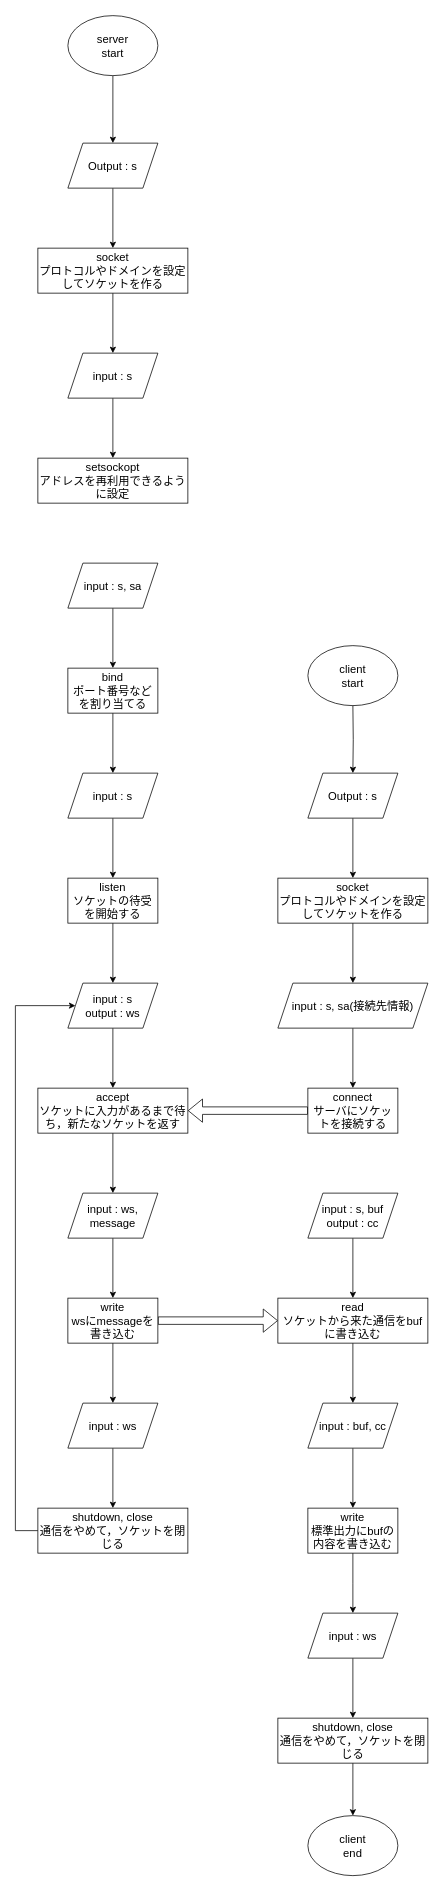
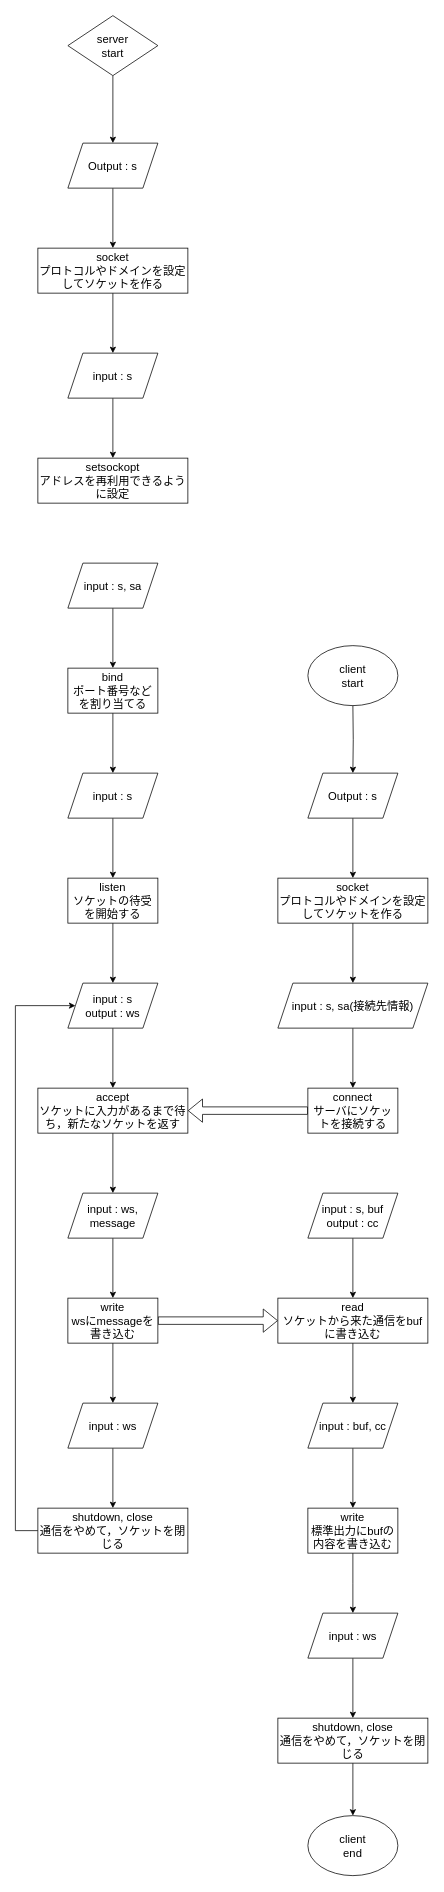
(113, 45) -> (113, 45)
